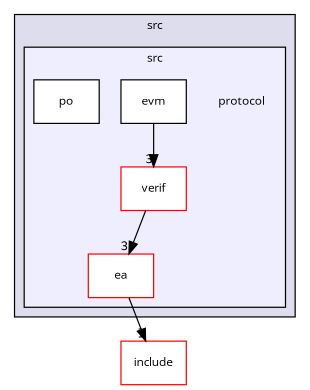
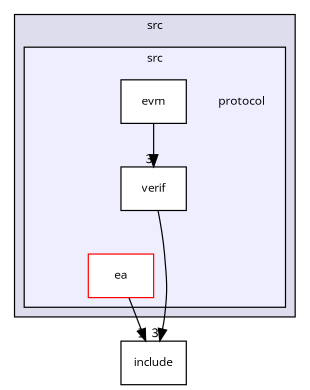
(67, 102) -> none
(154, 189) -> (154, 189)
(139, 227) -> (166, 270)
(154, 363) -> (154, 363)
